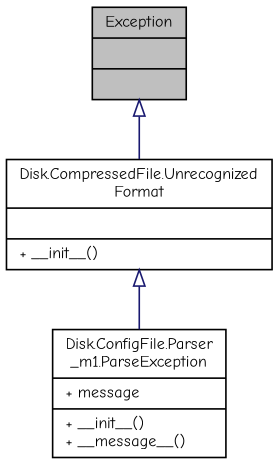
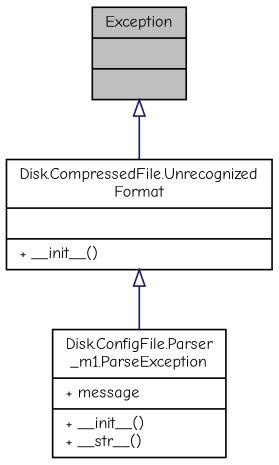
(126, 441) -> (104, 441)
